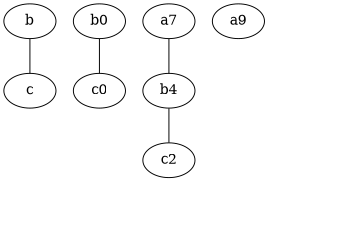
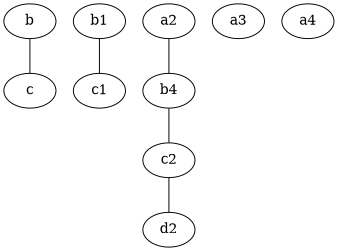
(99, 21) -> (99, 21)
(169, 21) -> (169, 21)
(238, 21) -> (238, 21)
none -> (308, 21)
(99, 91) -> (99, 91)
none -> (169, 230)
